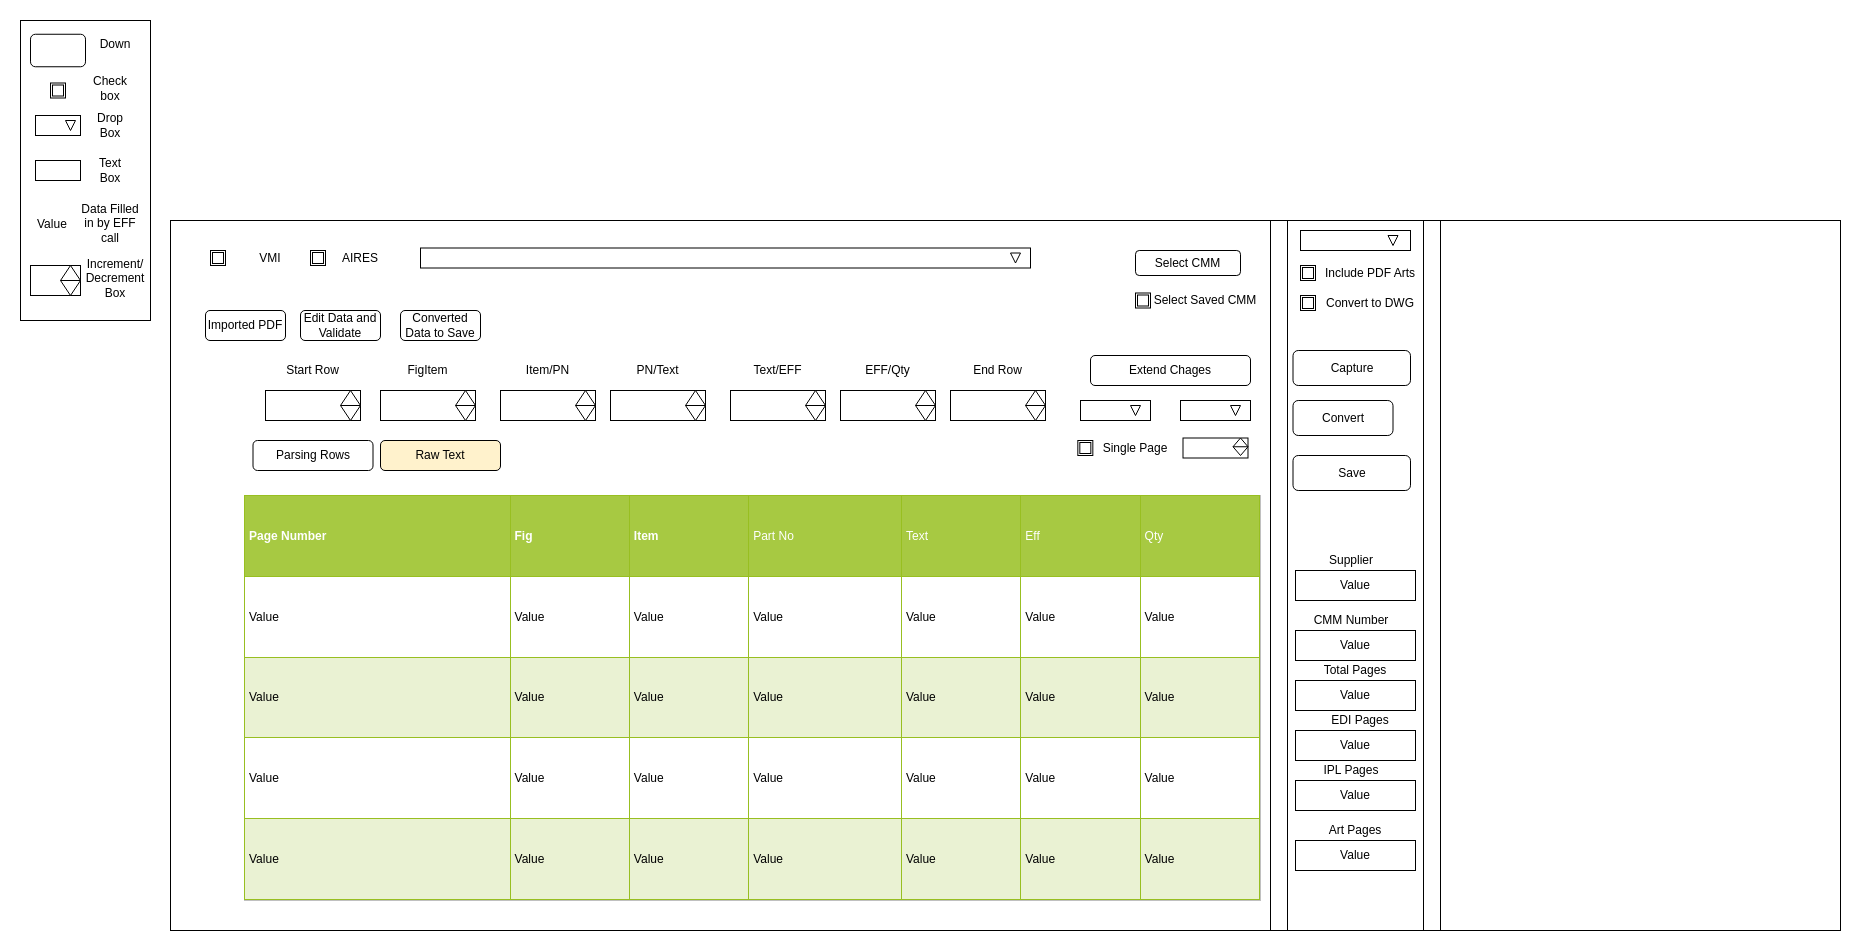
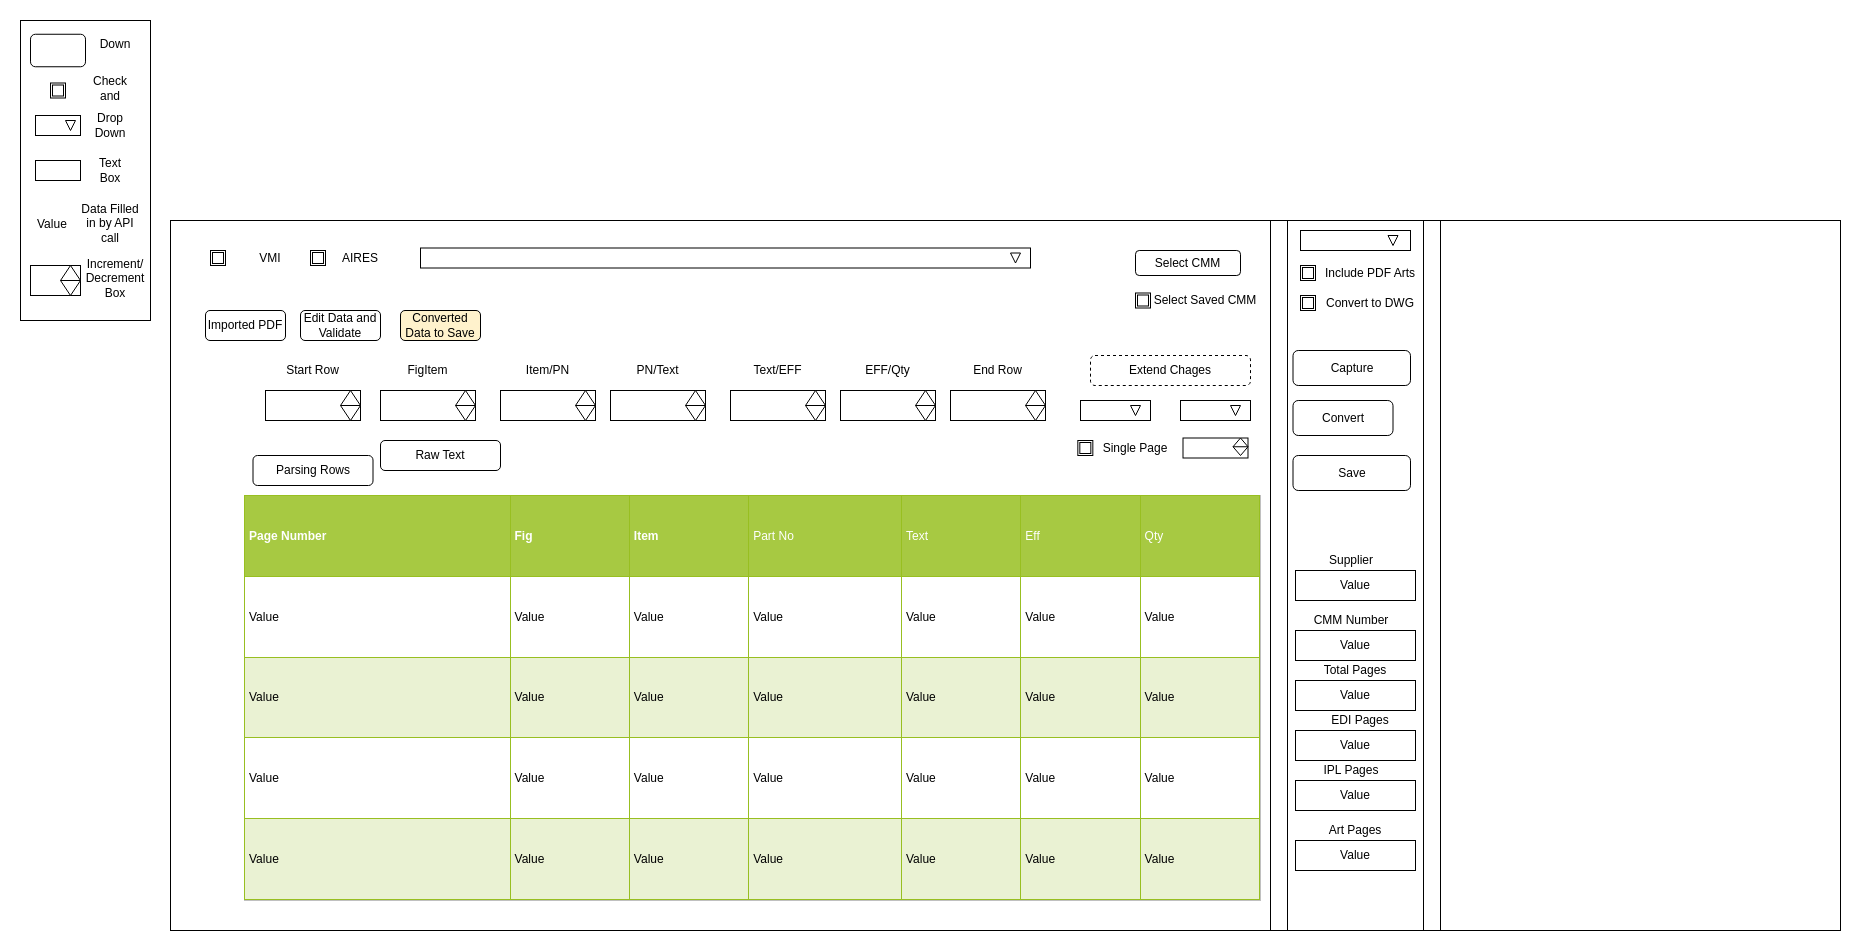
(111, 89) -> (111, 89)
(111, 126) -> (111, 126)
(111, 224) -> (111, 224)
(441, 326) -> (441, 326)
(1171, 371) -> (1171, 371)
(313, 456) -> (313, 471)
(441, 456) -> (441, 456)
